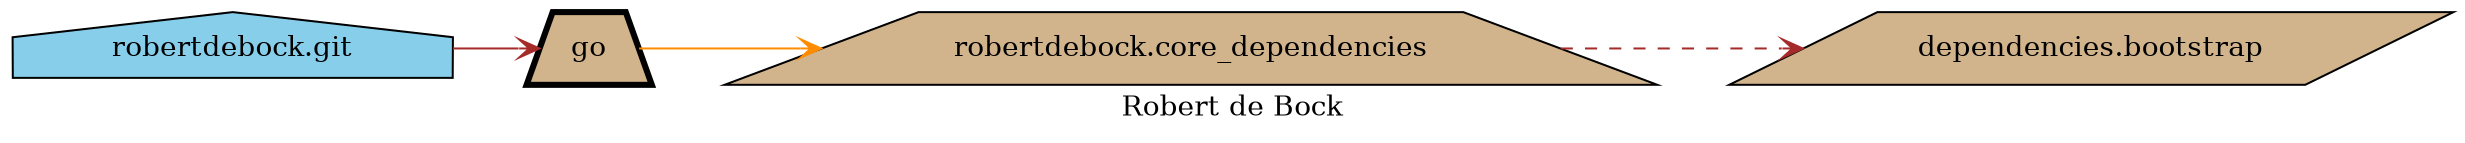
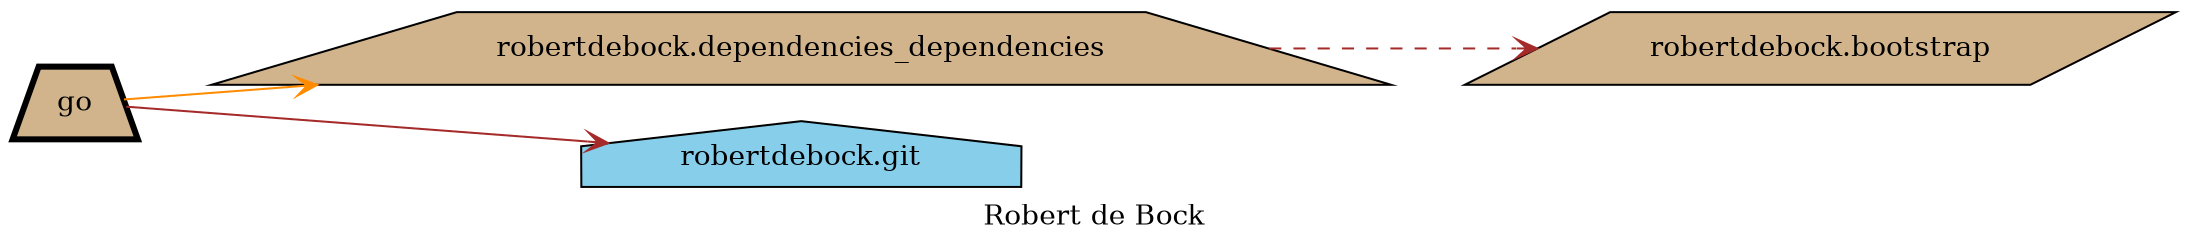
(486, 48) -> (357, 124)
(1191, 48) -> (801, 48)
(2091, 48) -> (1820, 48)
